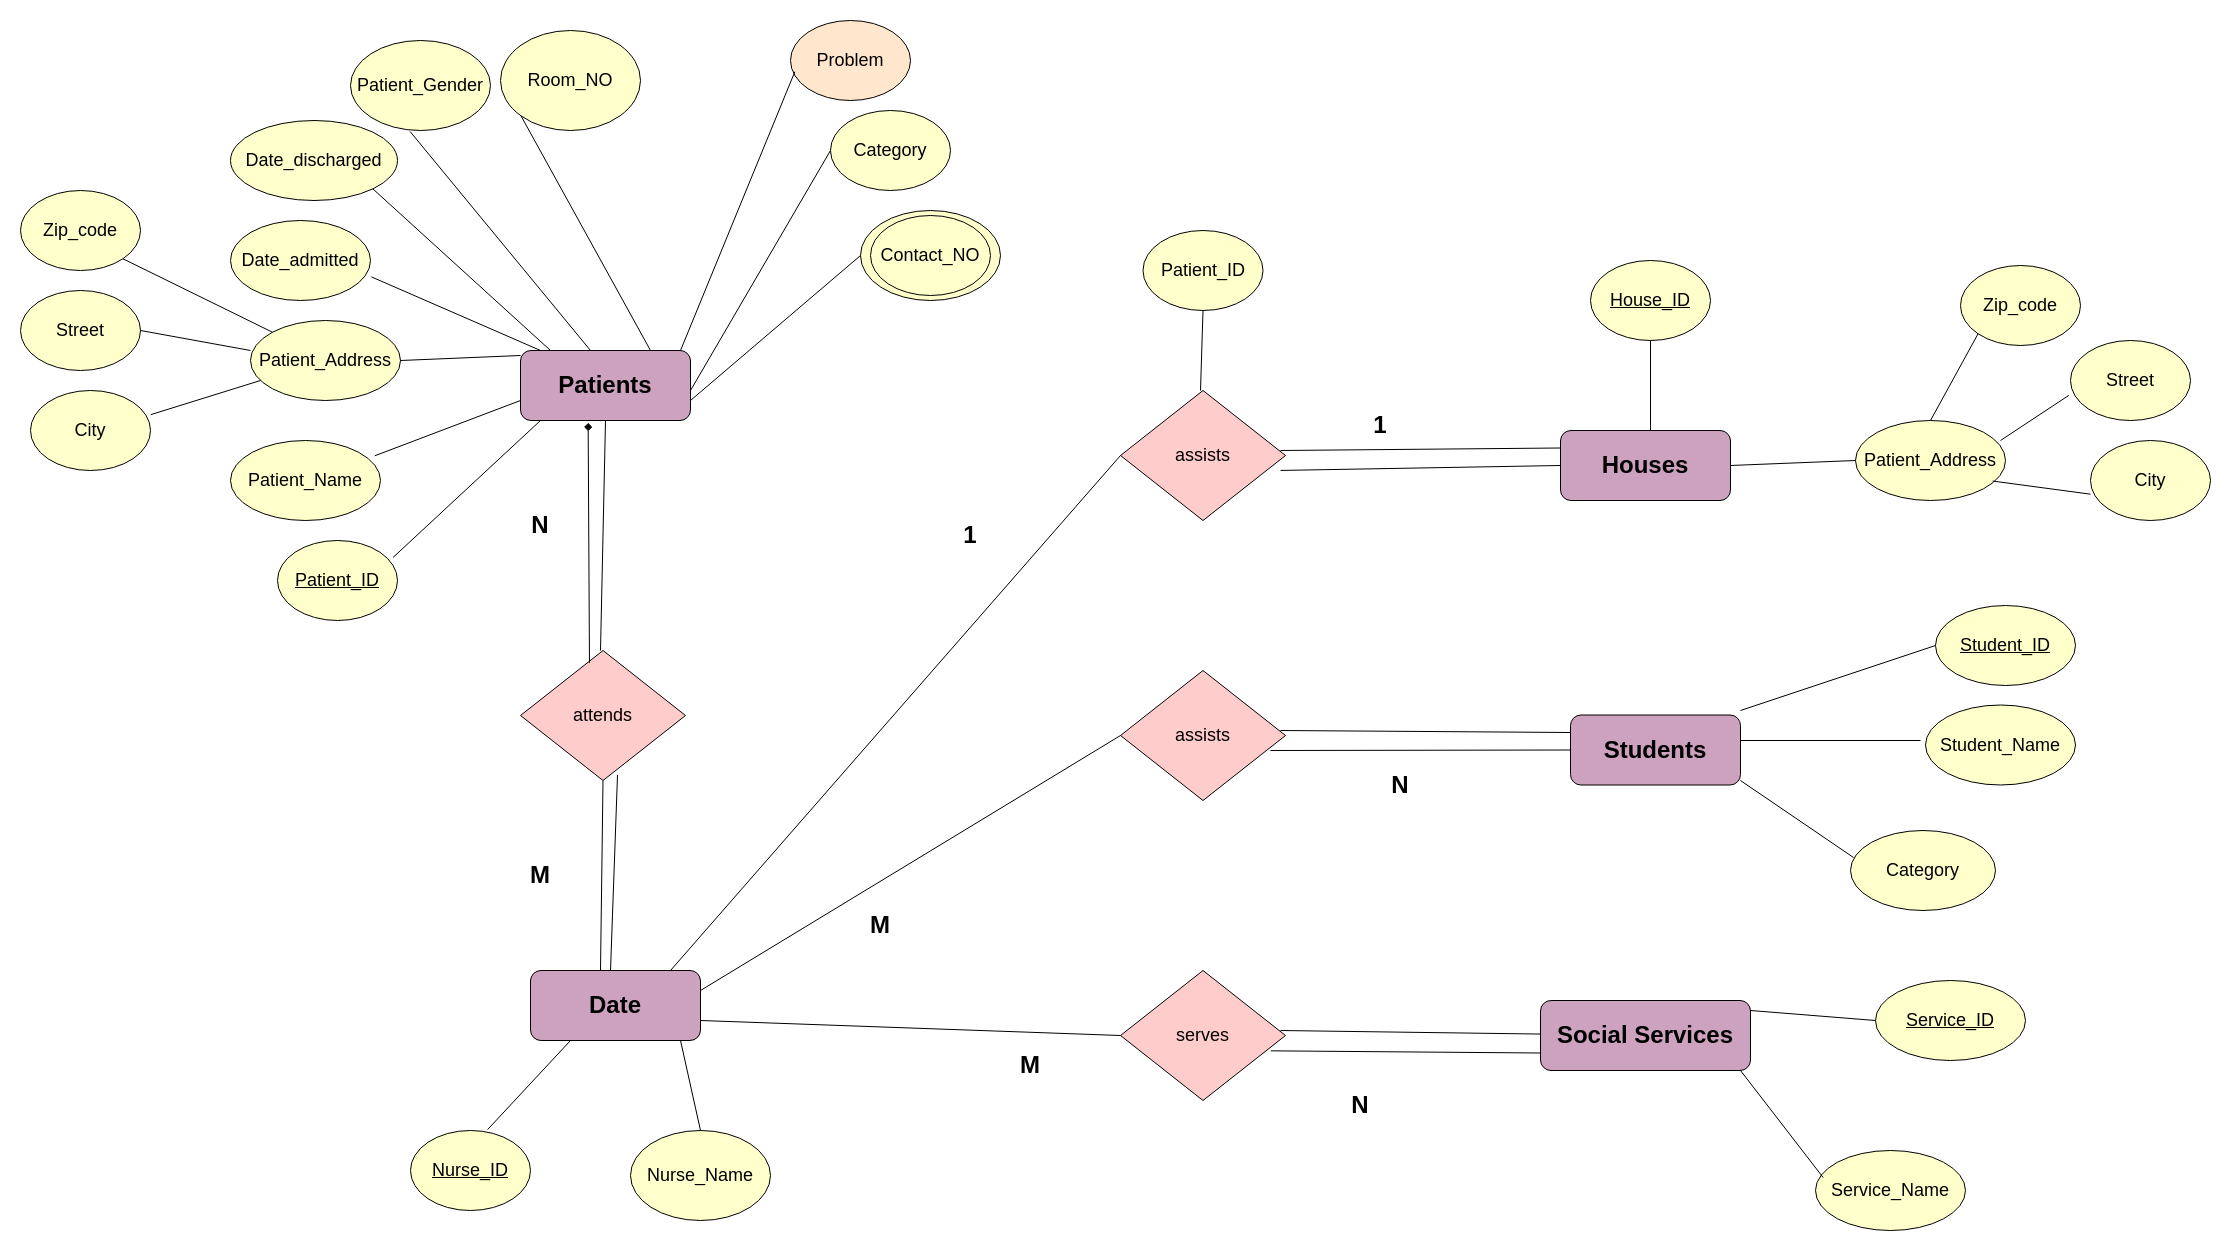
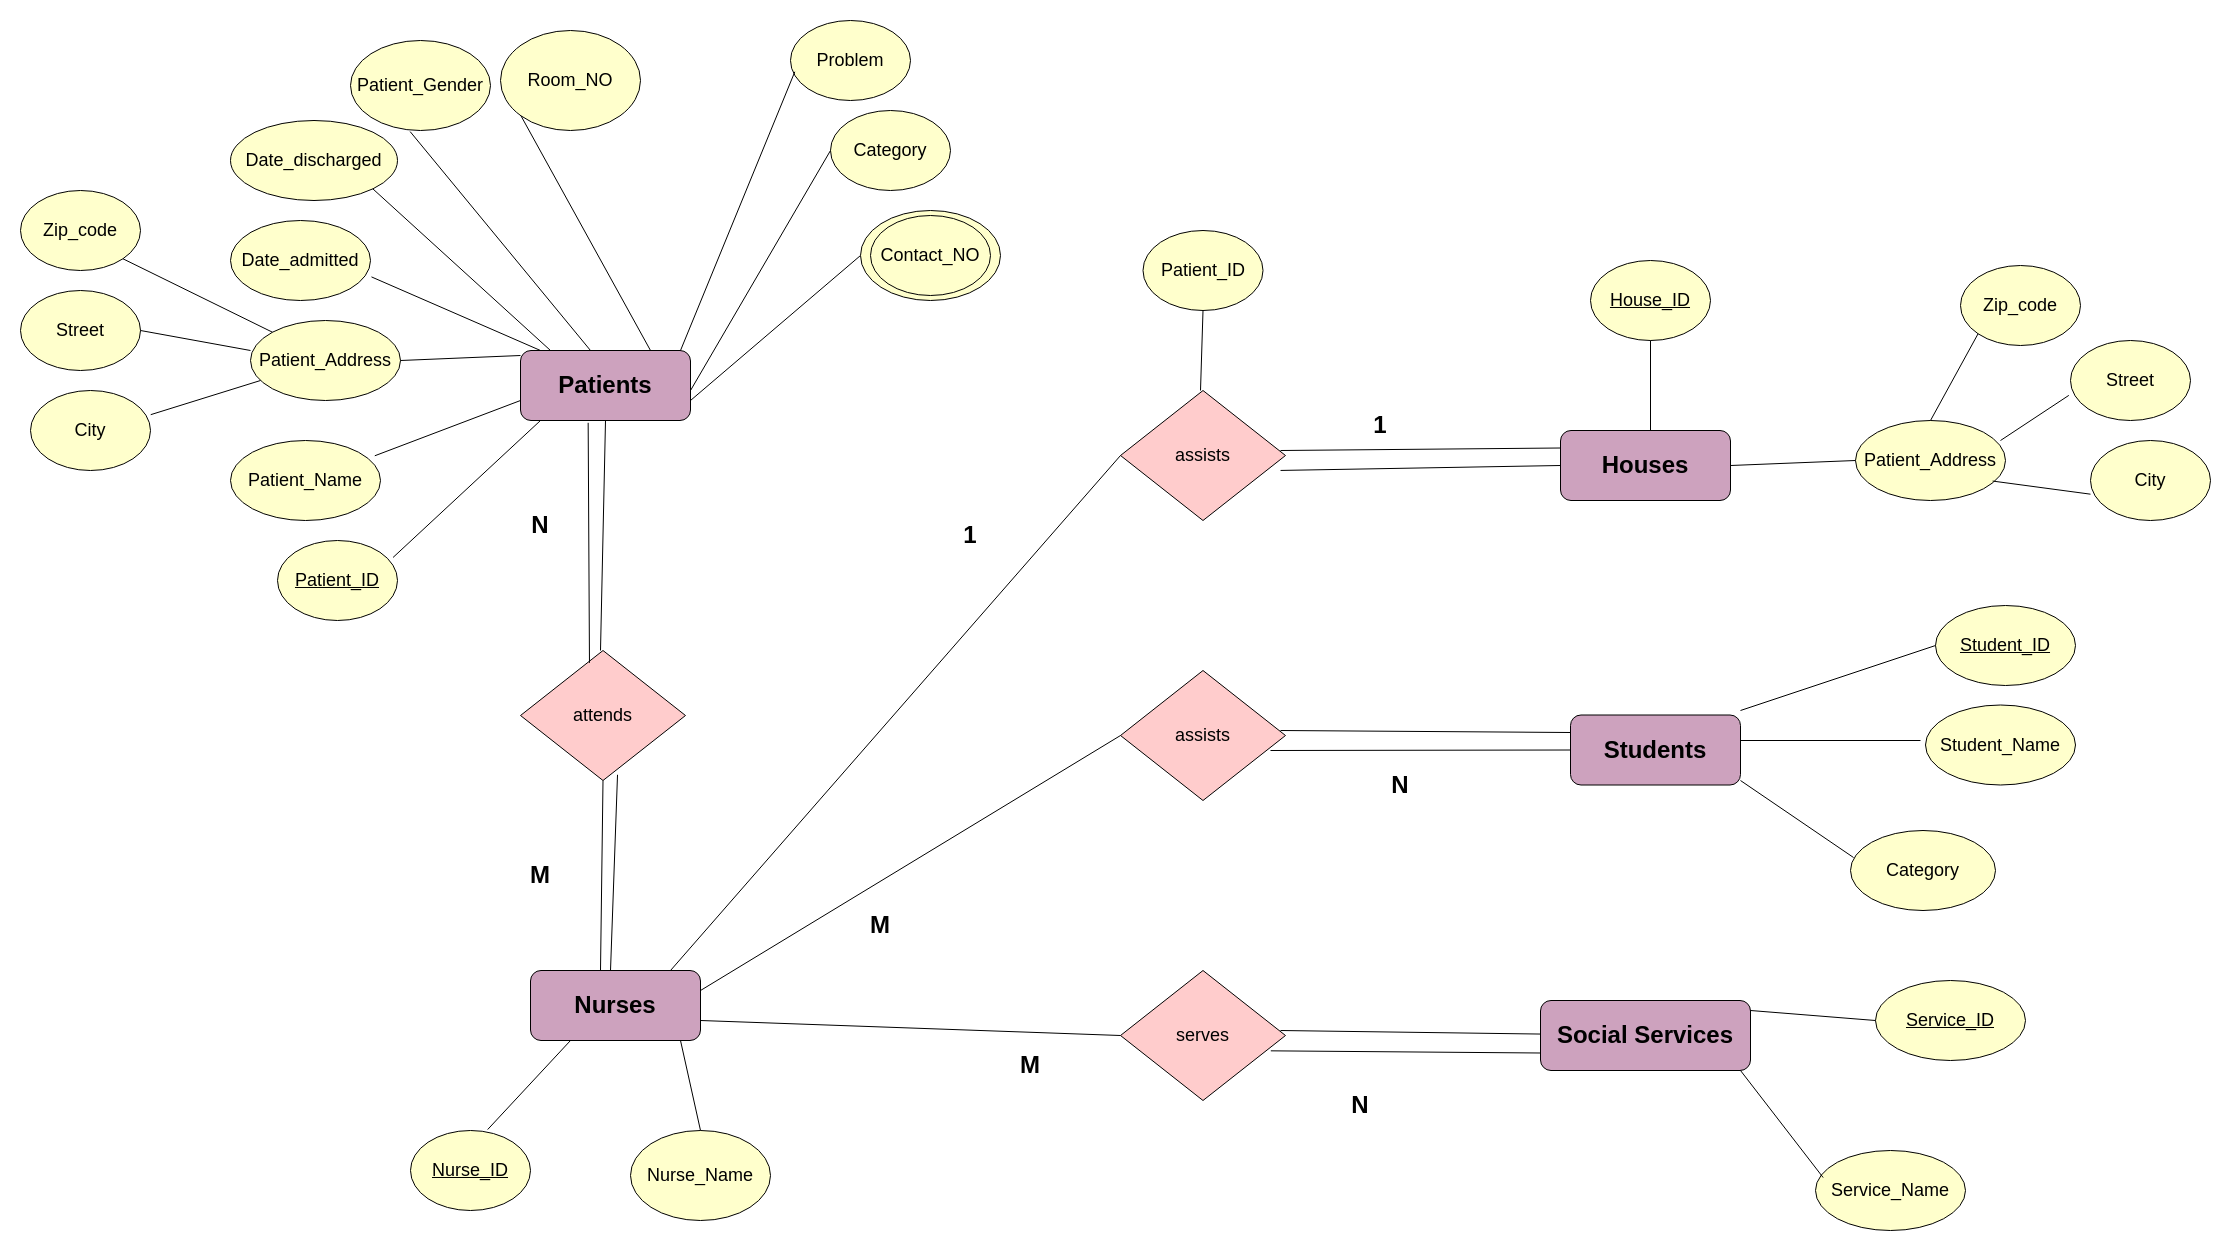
(851, 61) -> (851, 61)
(588, 431) -> (588, 427)
(616, 1006) -> (616, 1006)
